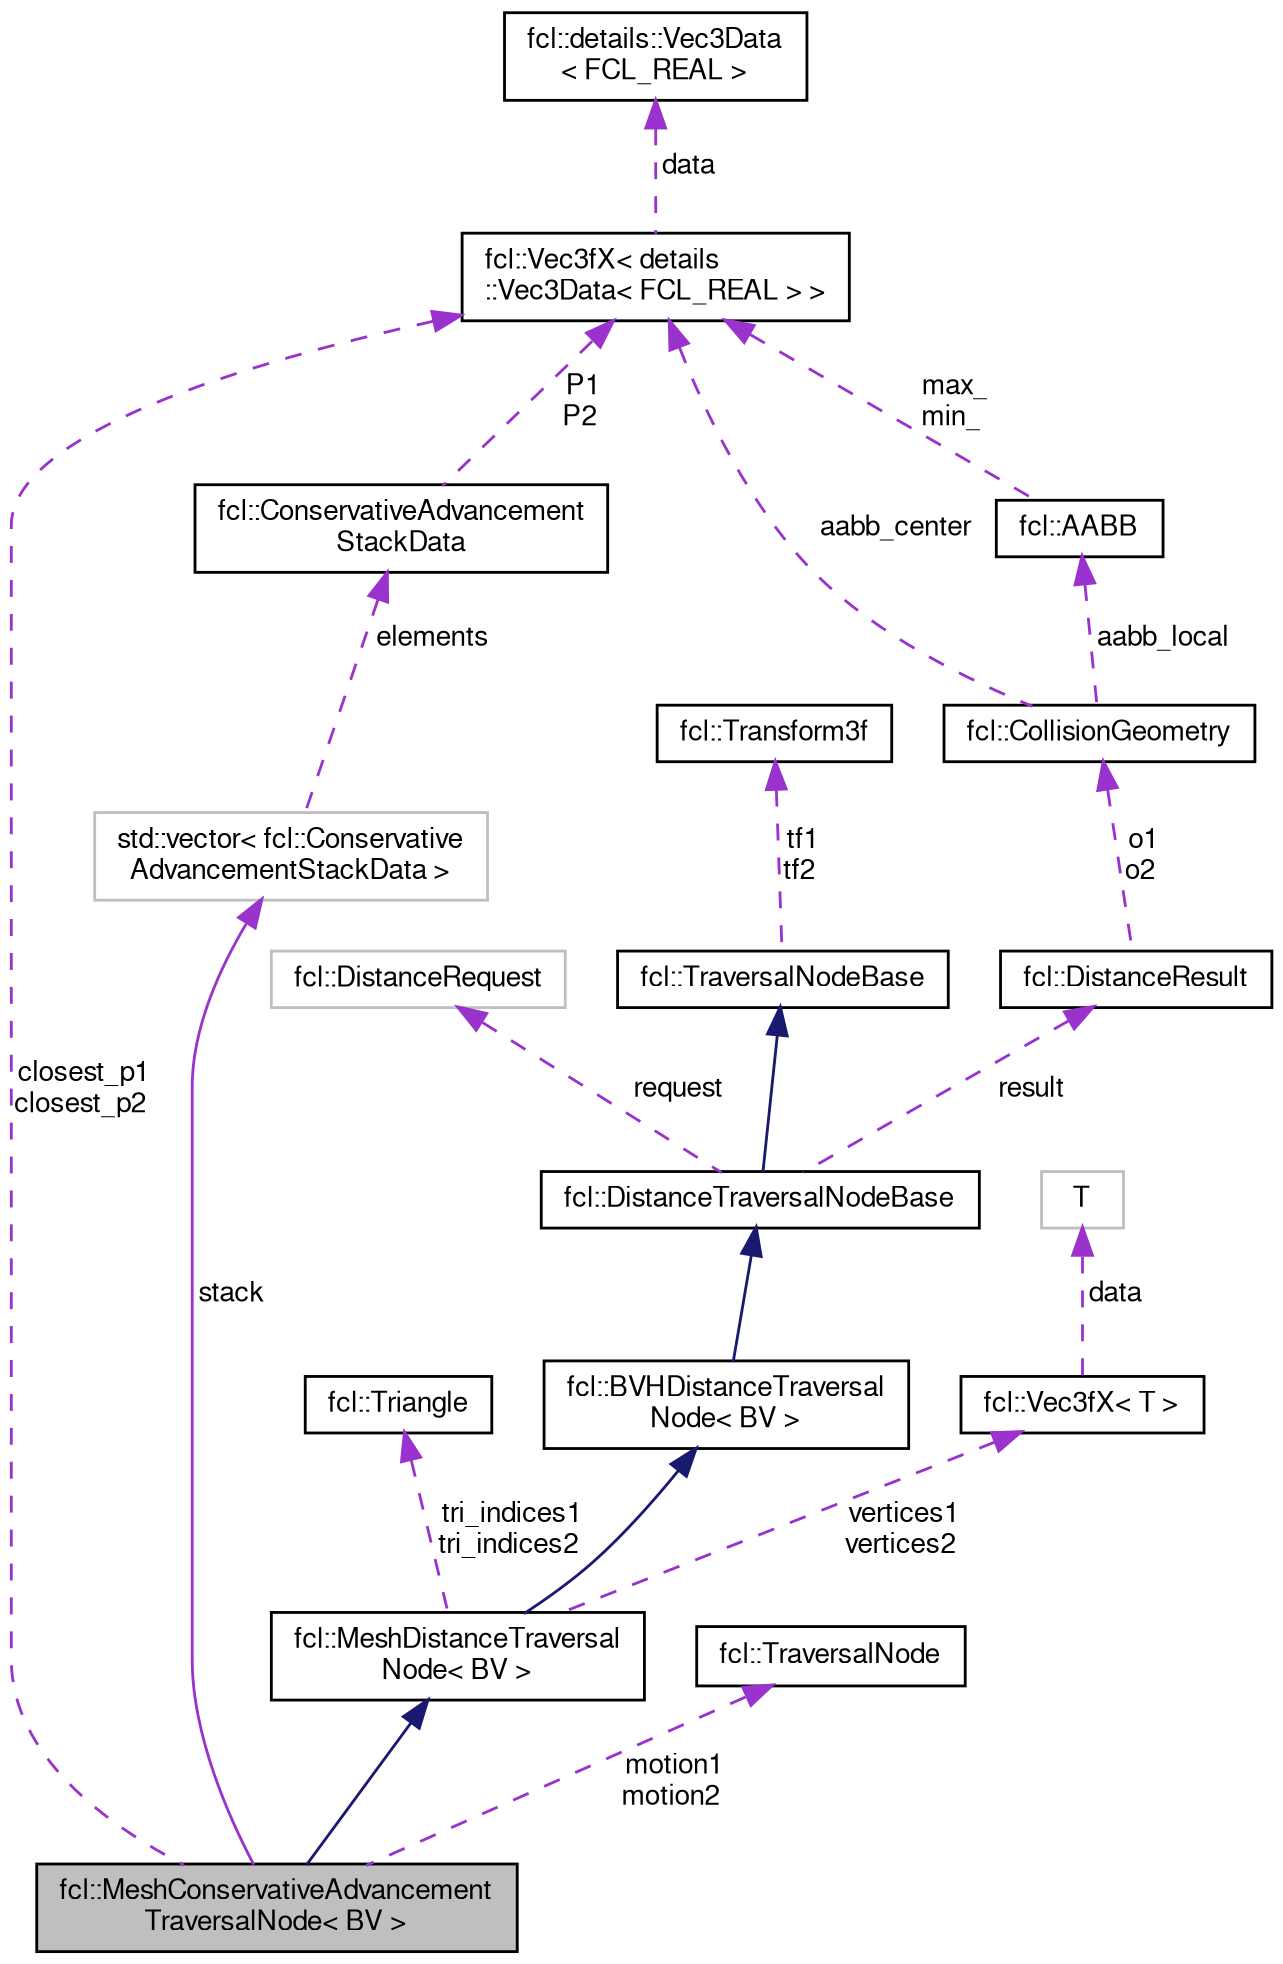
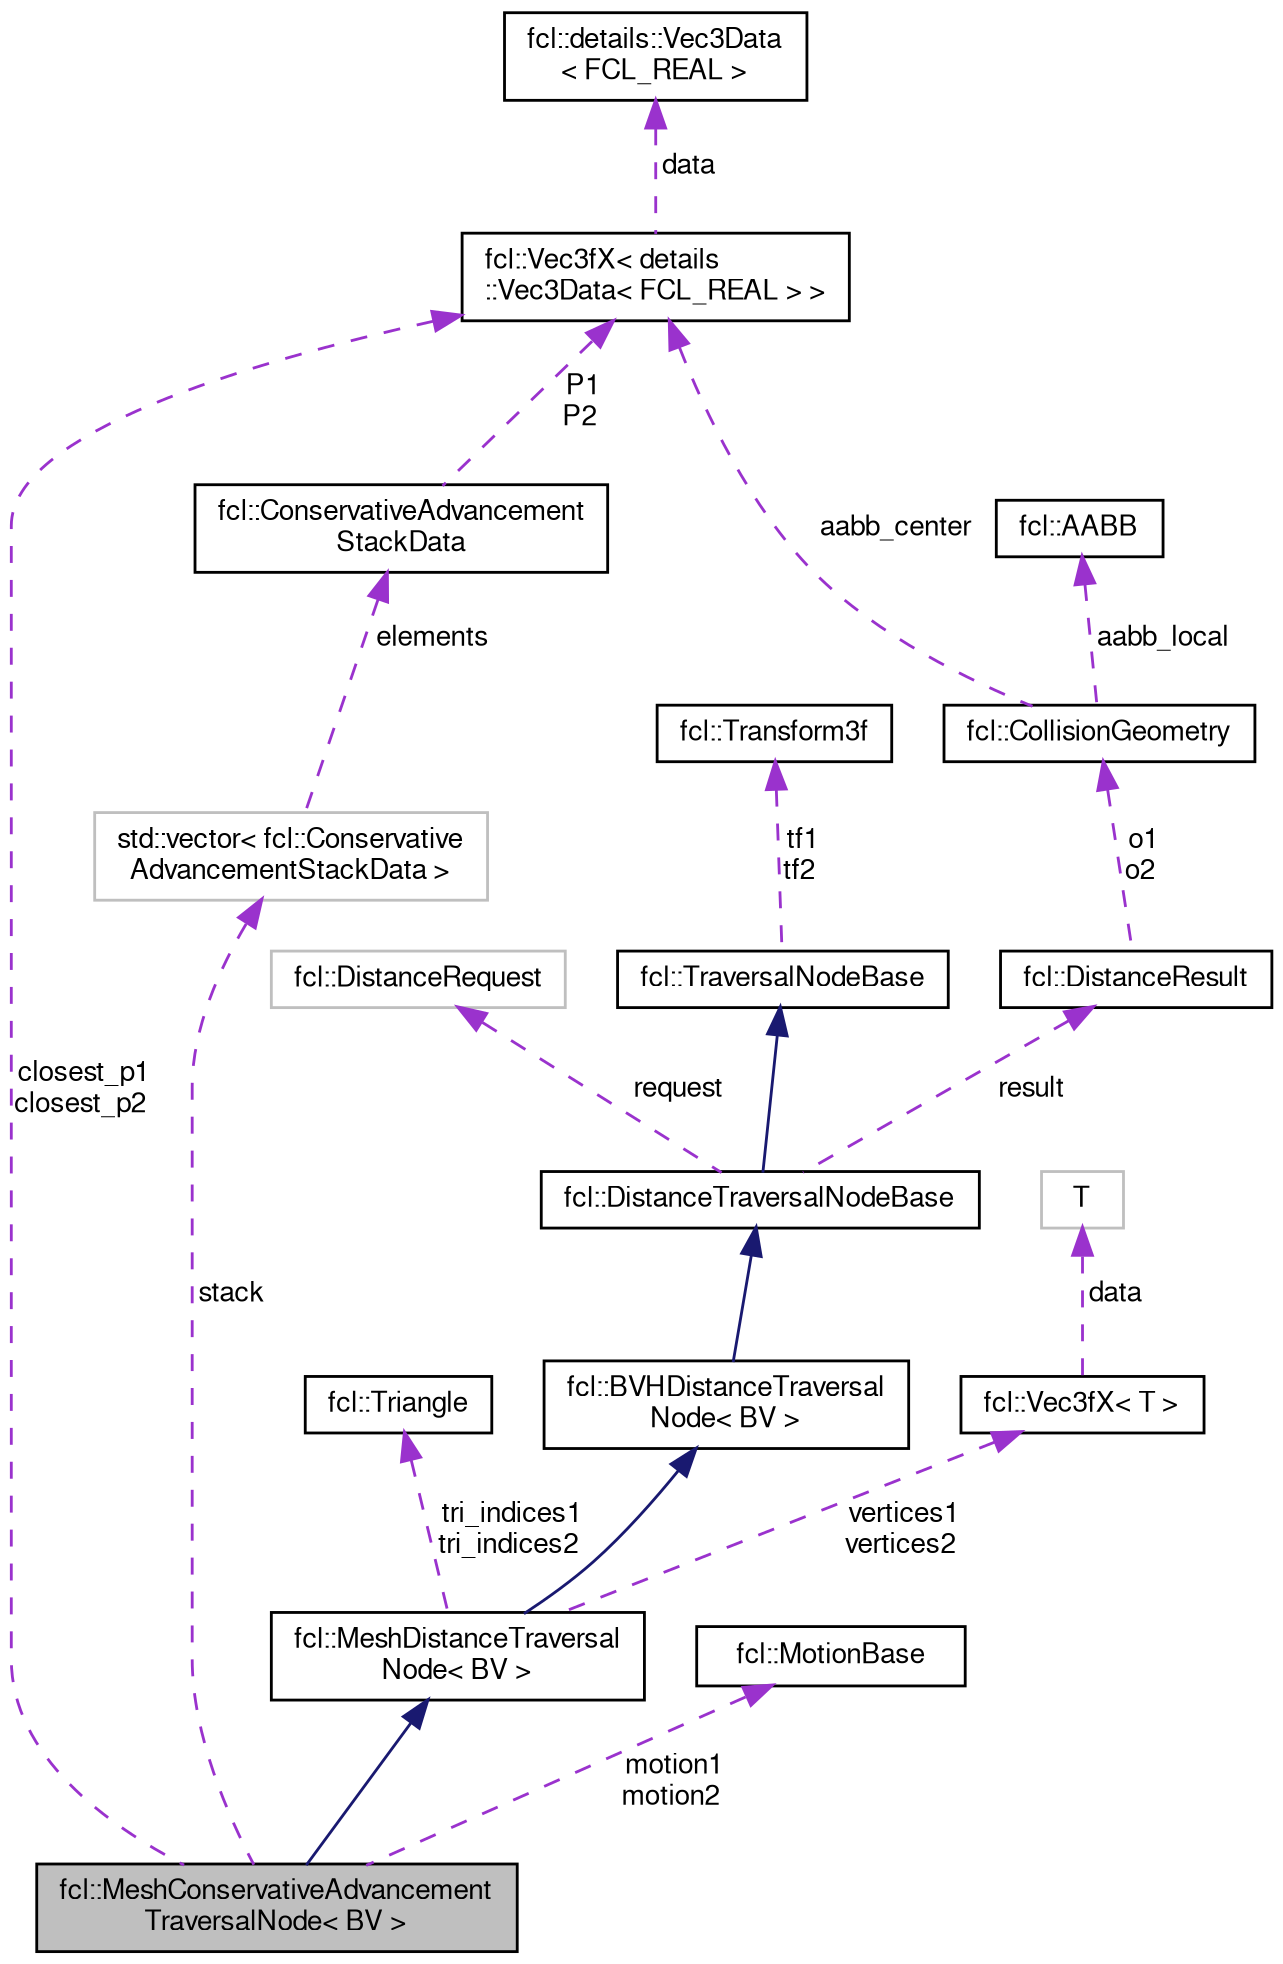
(894, 418) -> none
(192, 1394) -> (192, 1394)
(831, 1656) -> (831, 1656)
